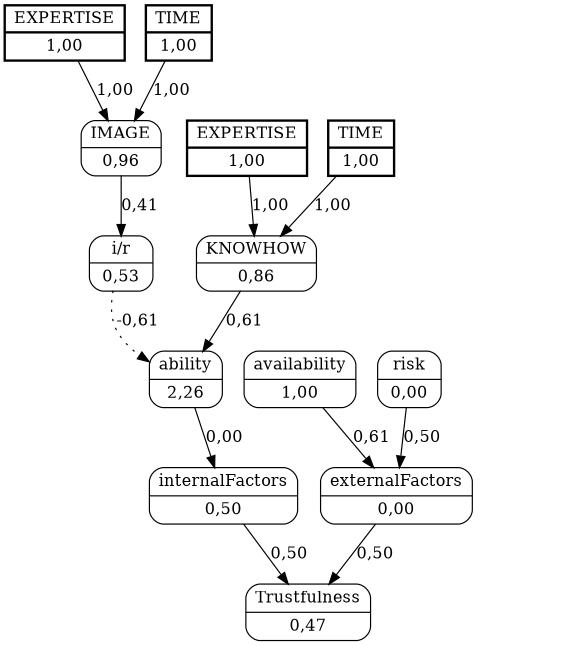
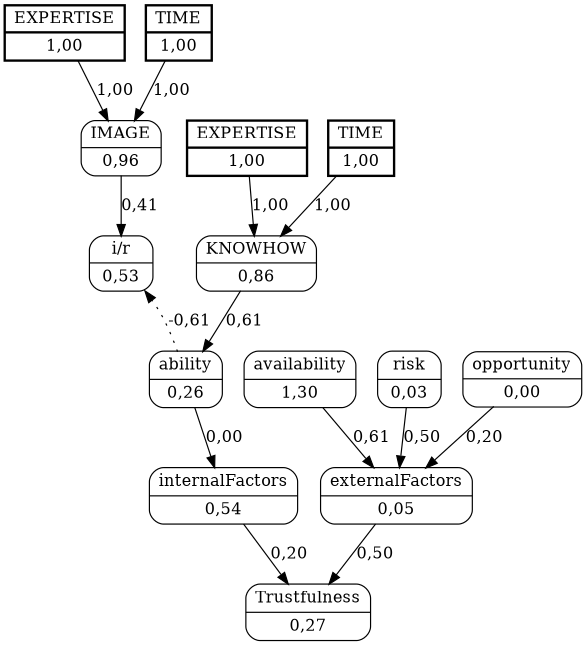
(115, 327) -> (167, 325)
none -> (522, 379)
(186, 393) -> (186, 393)
(300, 393) -> (300, 393)
(409, 393) -> (409, 393)
(224, 509) -> (224, 509)
(396, 509) -> (396, 509)
(289, 554) -> (289, 554)
(308, 626) -> (308, 626)
